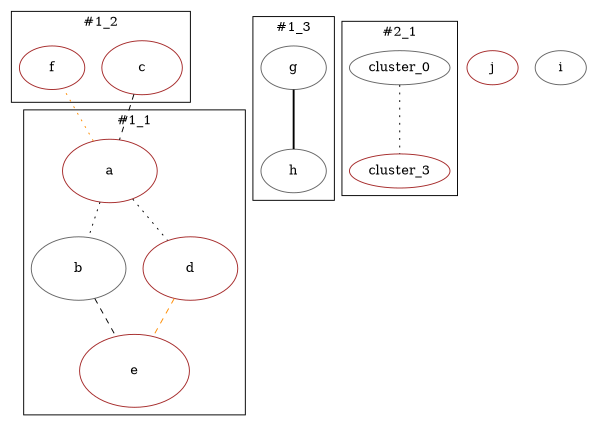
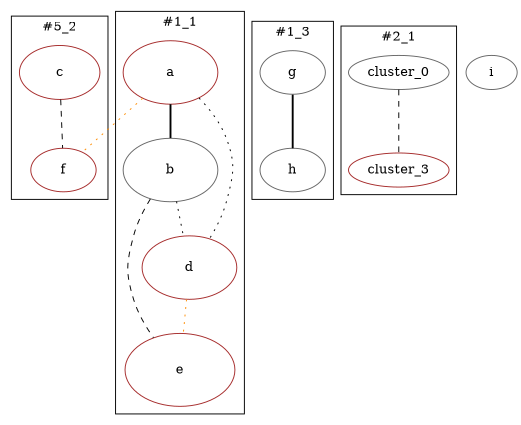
(101, 22) -> (60, 27)
(493, 68) -> none
(127, 117) -> (62, 124)
(400, 119) -> (399, 121)
none -> (180, 219)
(94, 220) -> (170, 121)
(164, 317) -> (185, 316)
